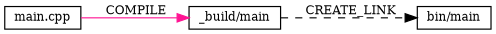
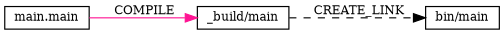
(43, 18) -> (47, 18)
